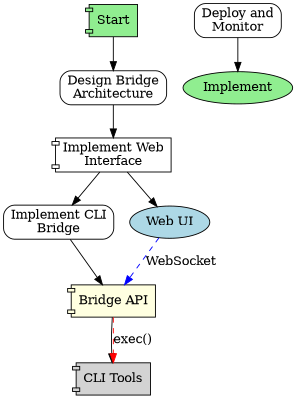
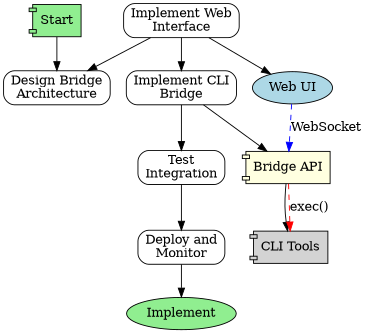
(113, 117) -> (123, 52)
(113, 155) -> (181, 21)
none -> (181, 168)
